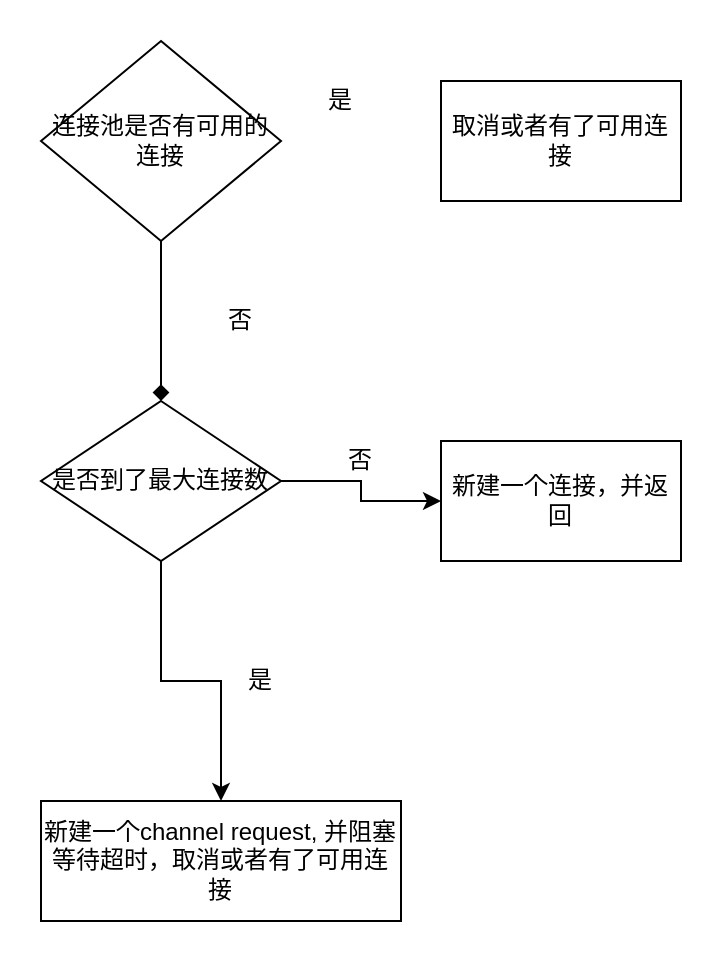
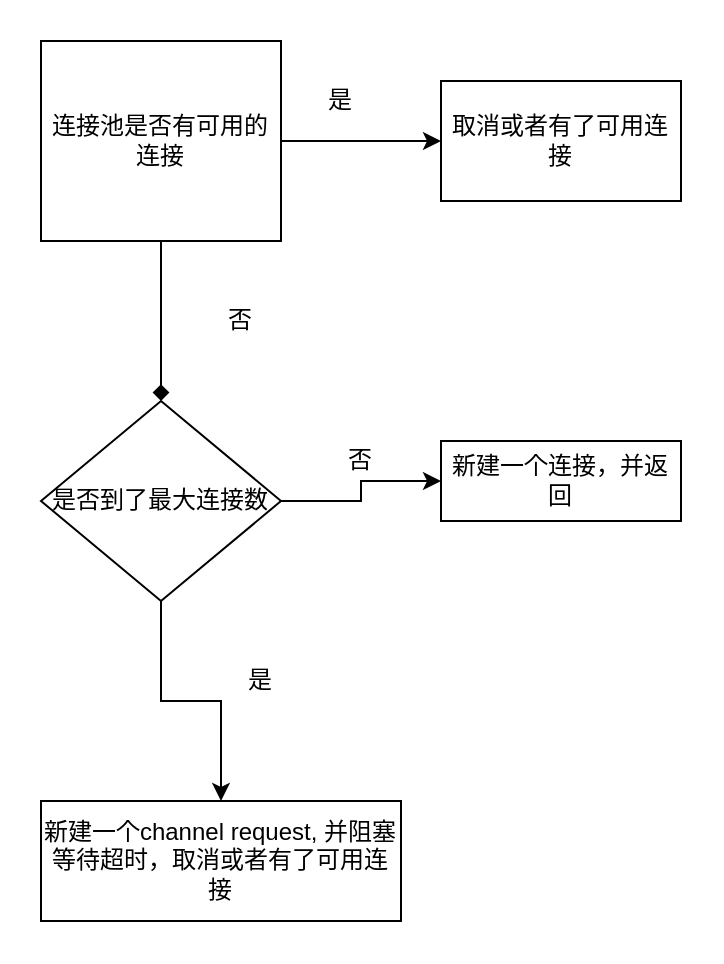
(161, 141) -> (161, 141)
none -> (354, 141)
(161, 481) -> (161, 501)
(561, 501) -> (561, 481)
